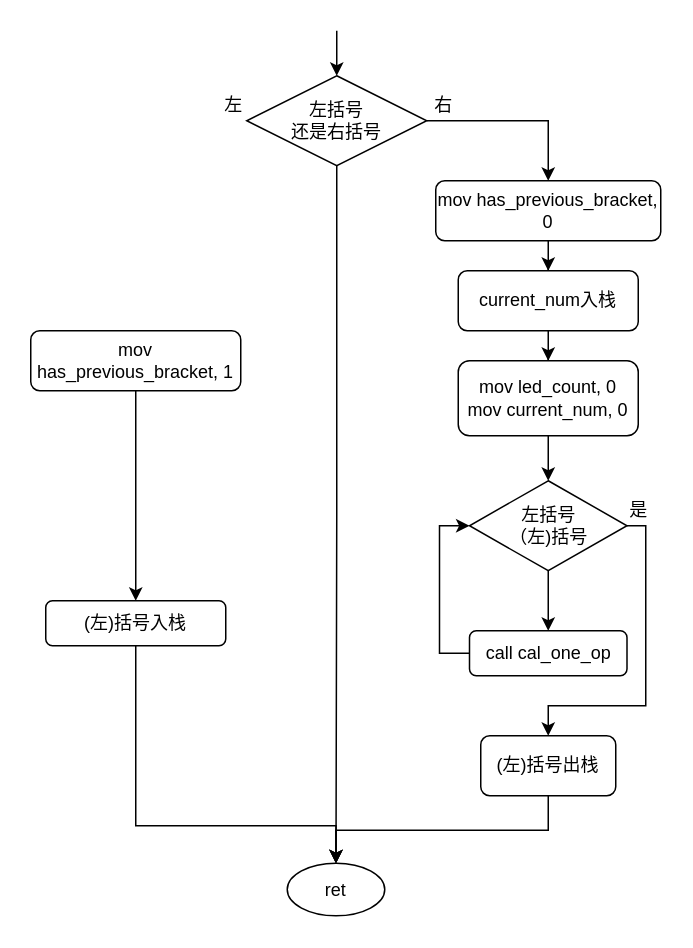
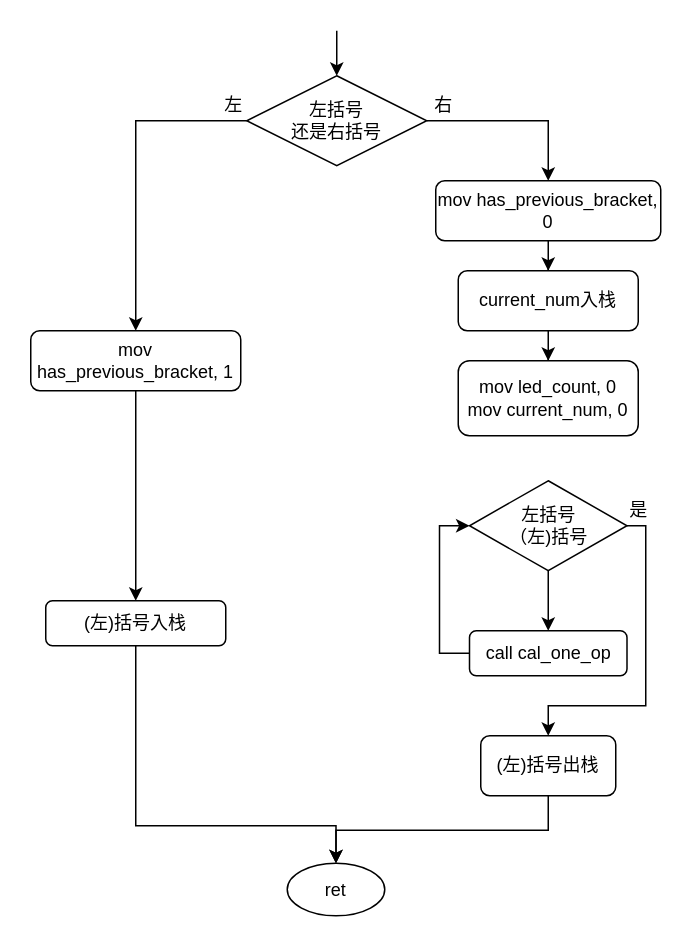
(548, 464) -> none
(337, 494) -> (136, 165)
